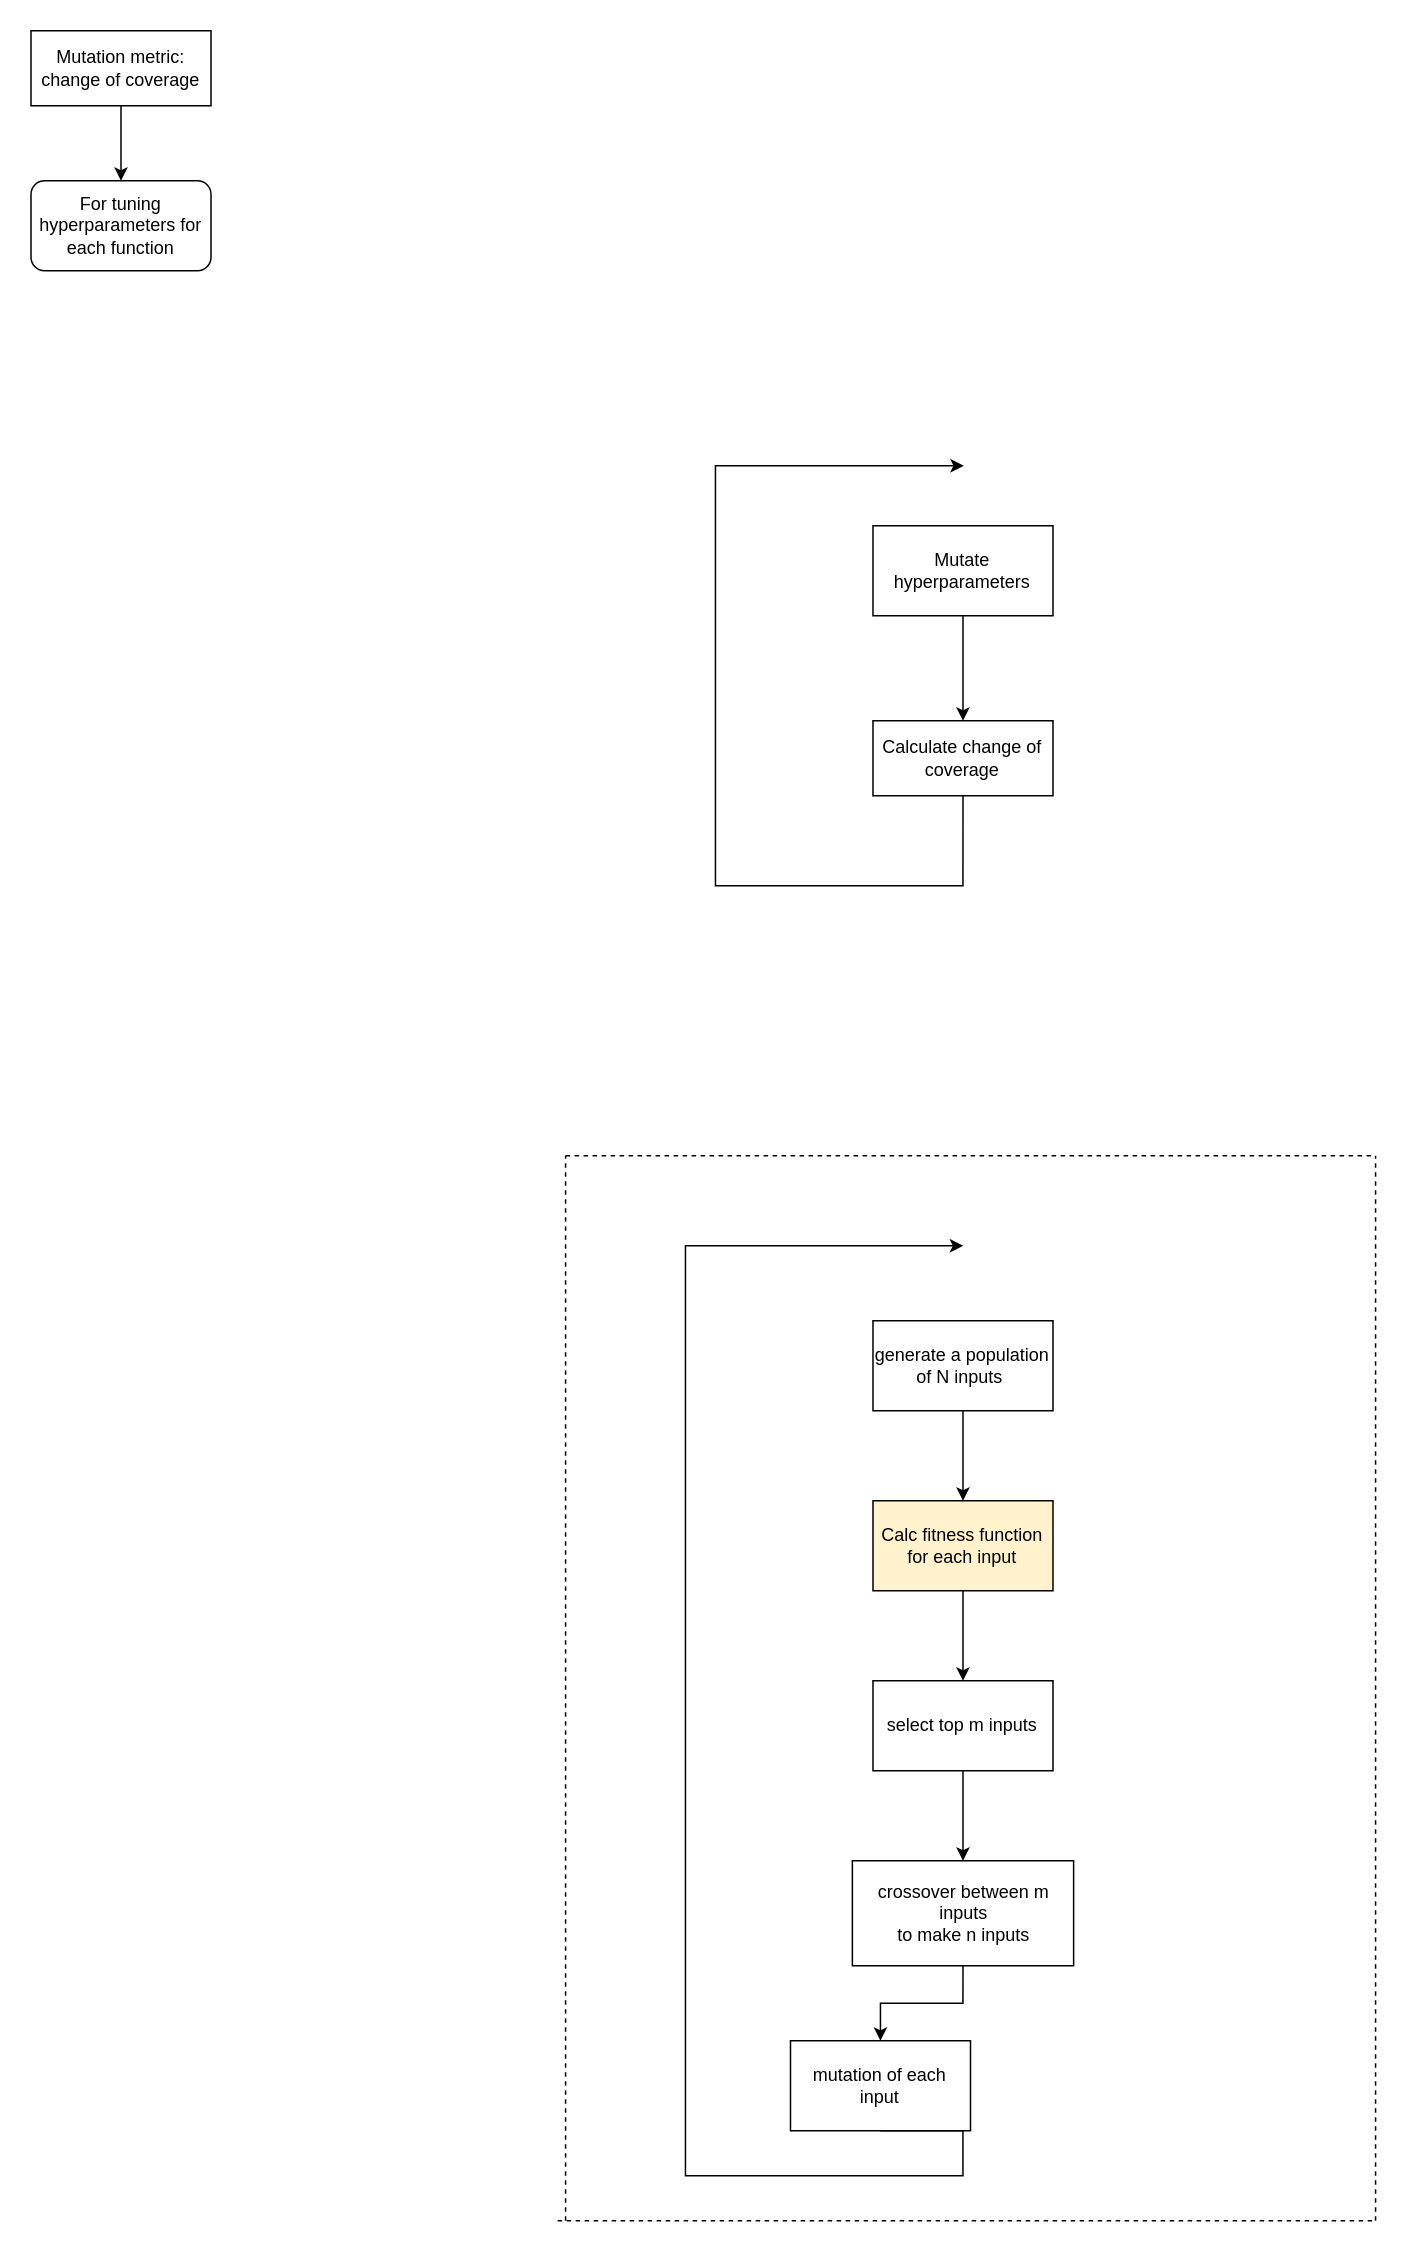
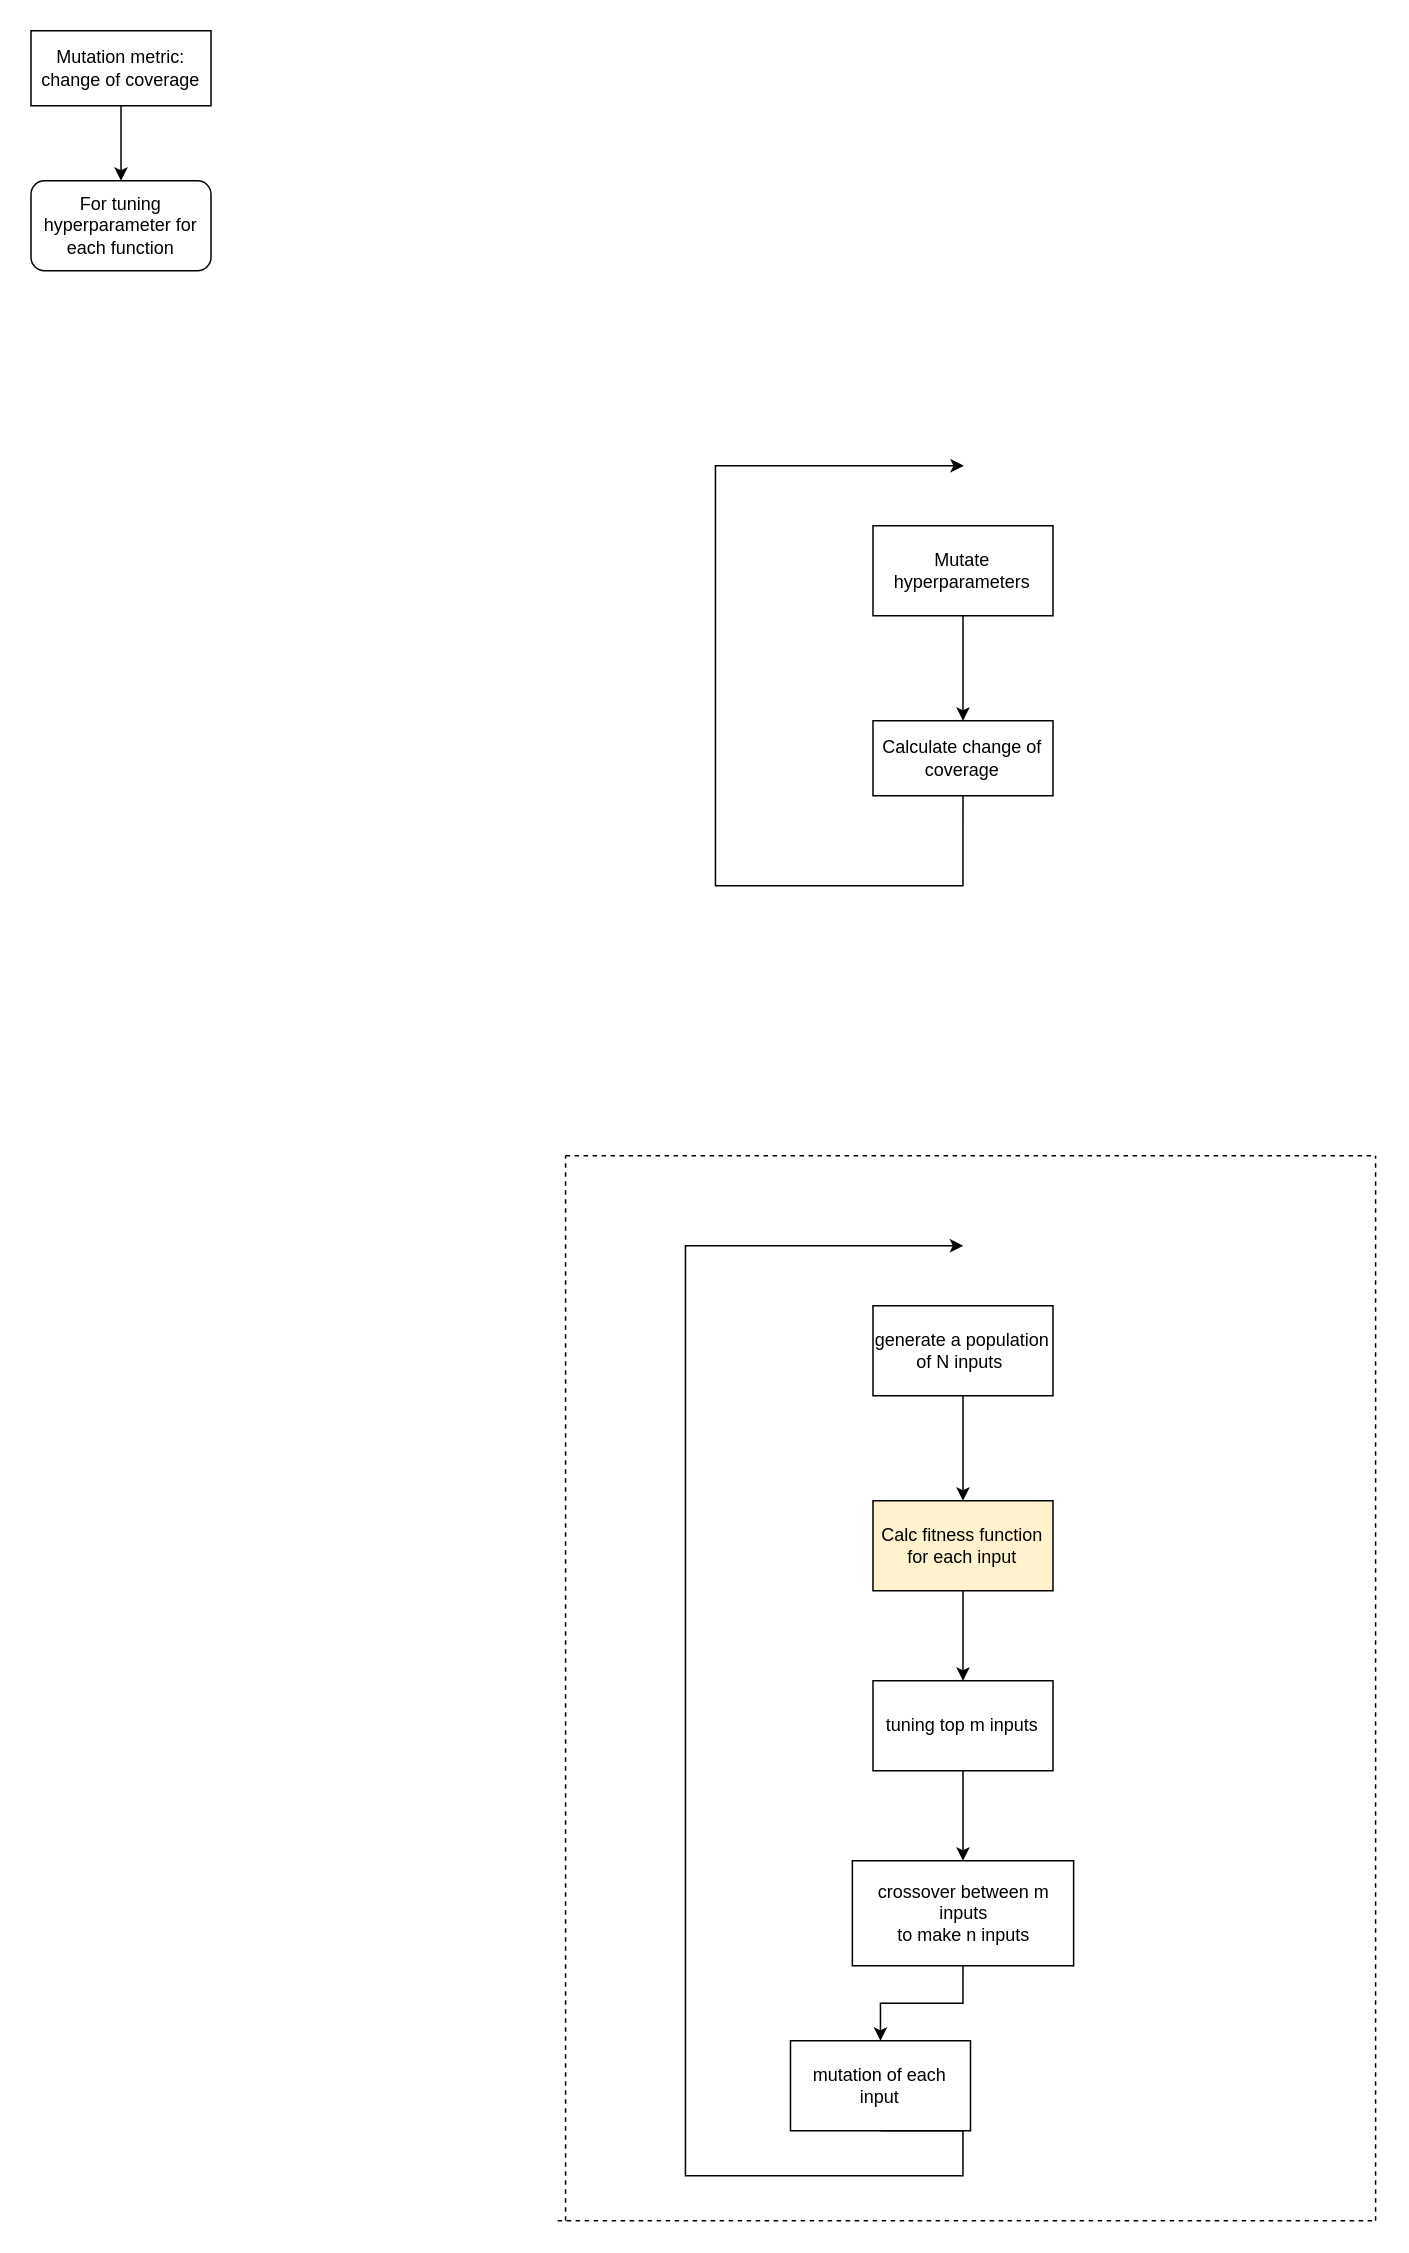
(121, 226) -> (121, 226)
(963, 1366) -> (963, 1351)
(962, 1726) -> (962, 1726)
